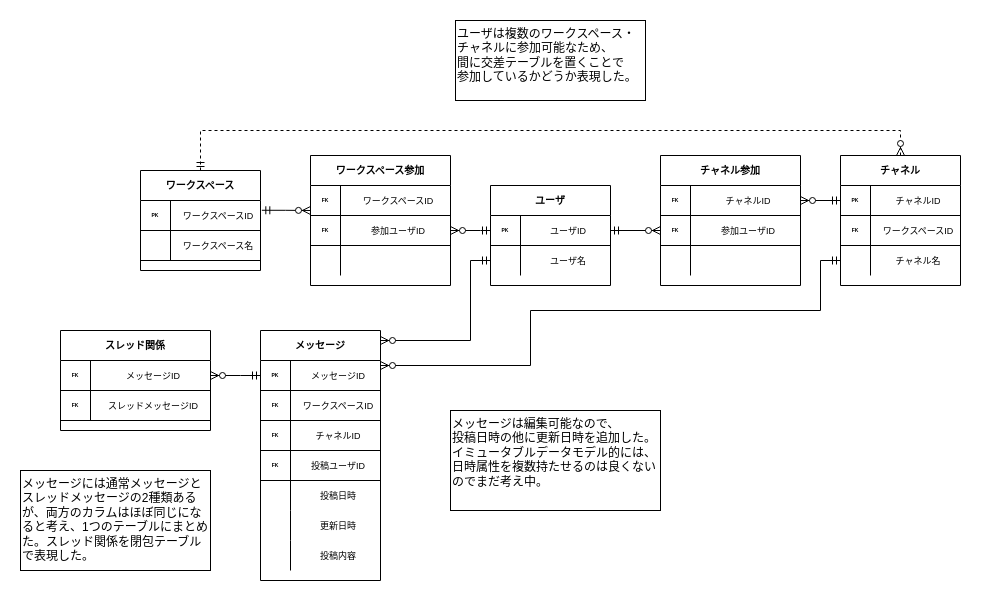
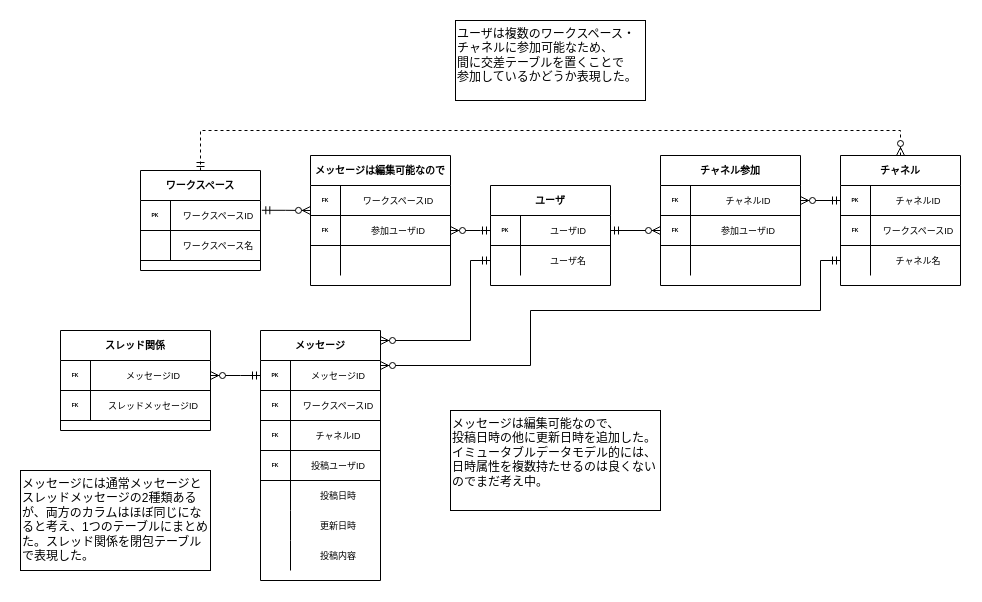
(380, 171) -> (380, 171)
